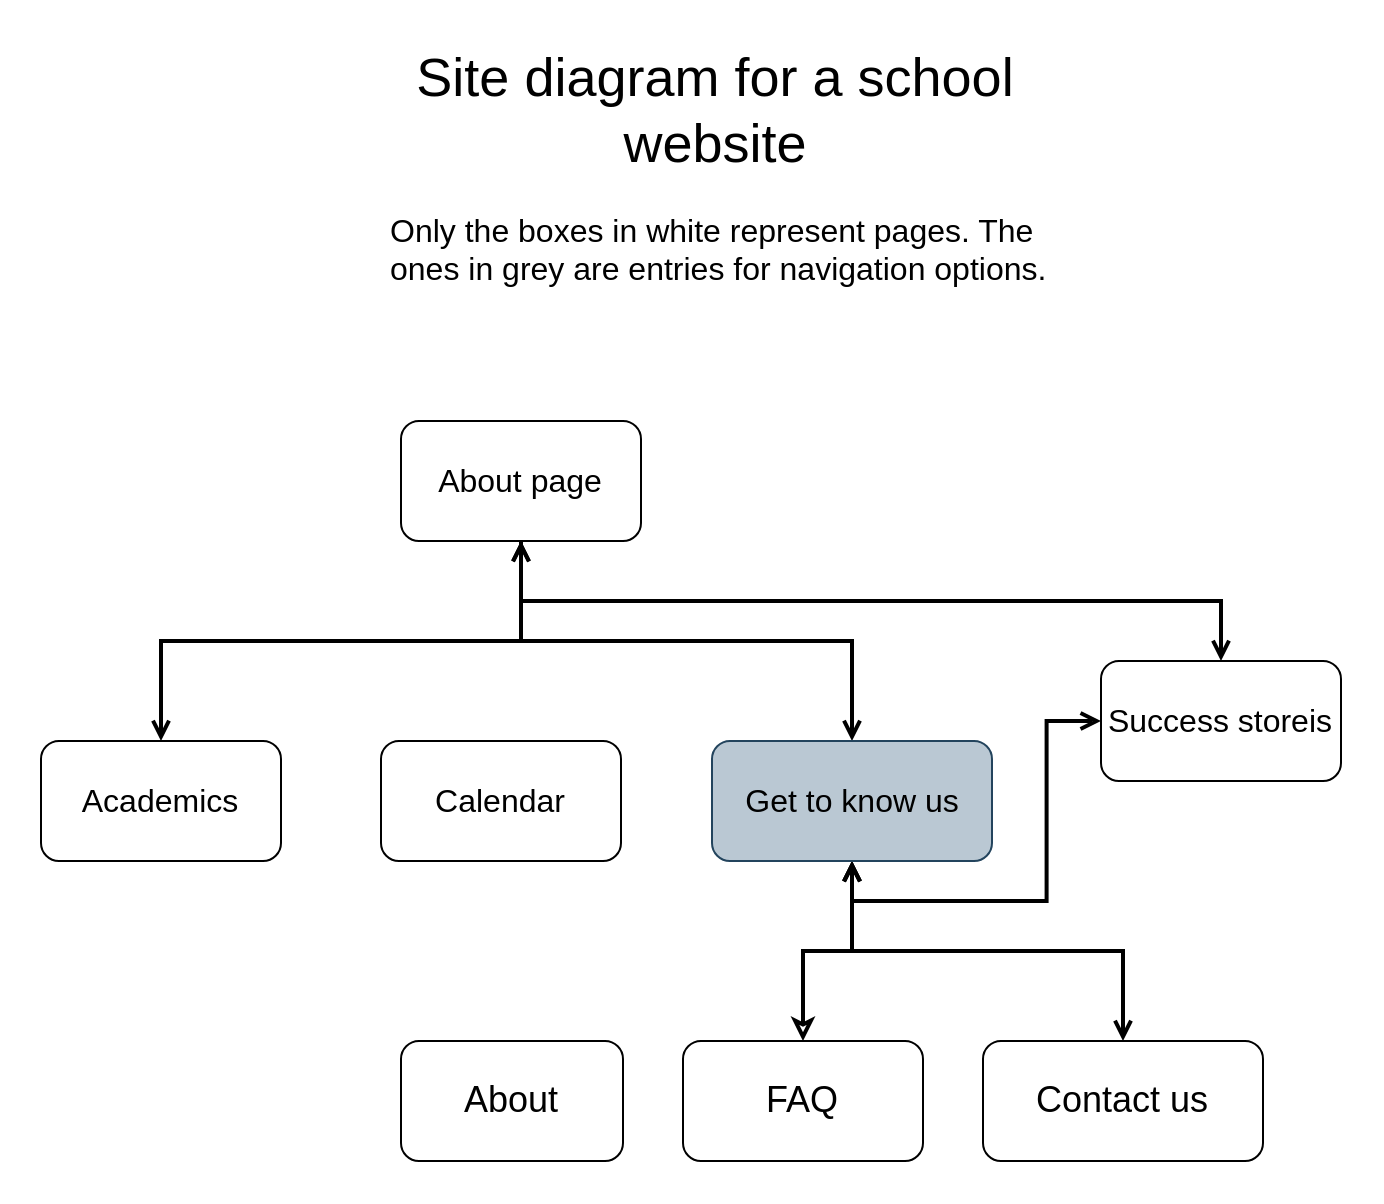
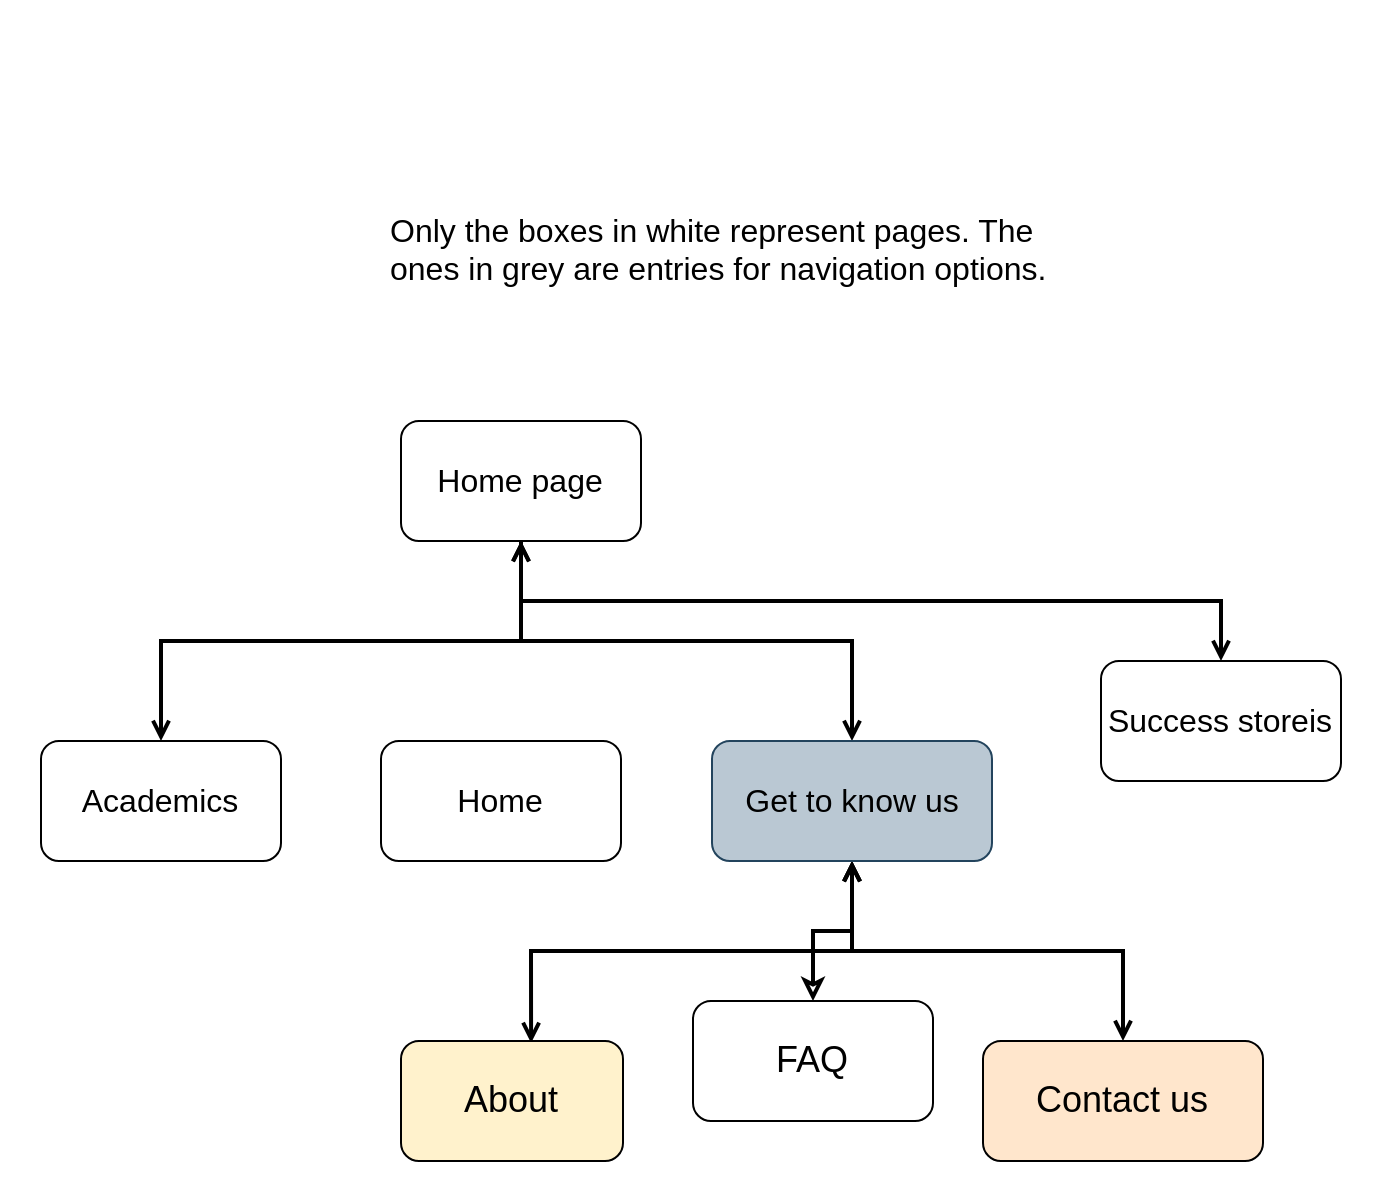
(716, 111) -> none
(521, 481) -> (521, 481)
(501, 801) -> (501, 801)
(1047, 884) -> (624, 951)
(512, 1101) -> (512, 1101)
(803, 1101) -> (813, 1061)
(1123, 1101) -> (1123, 1101)
